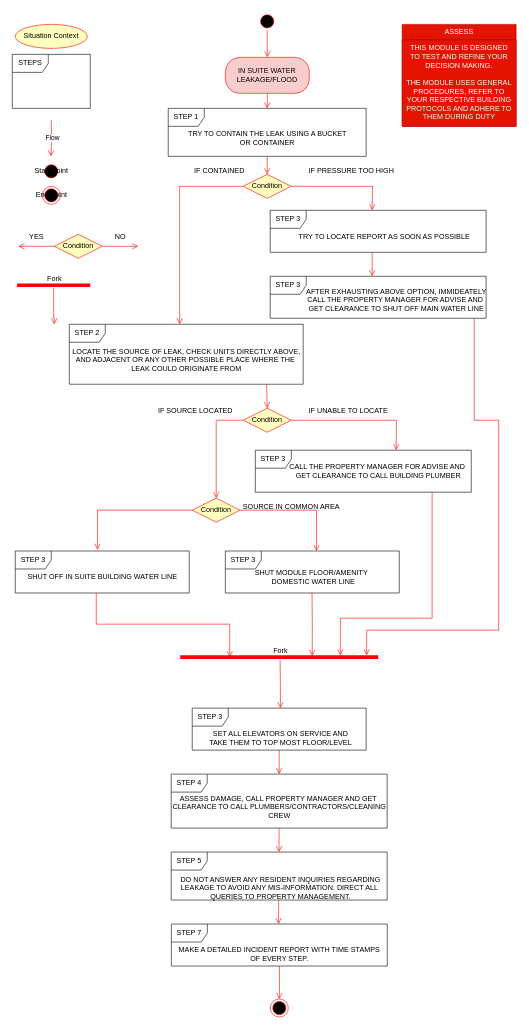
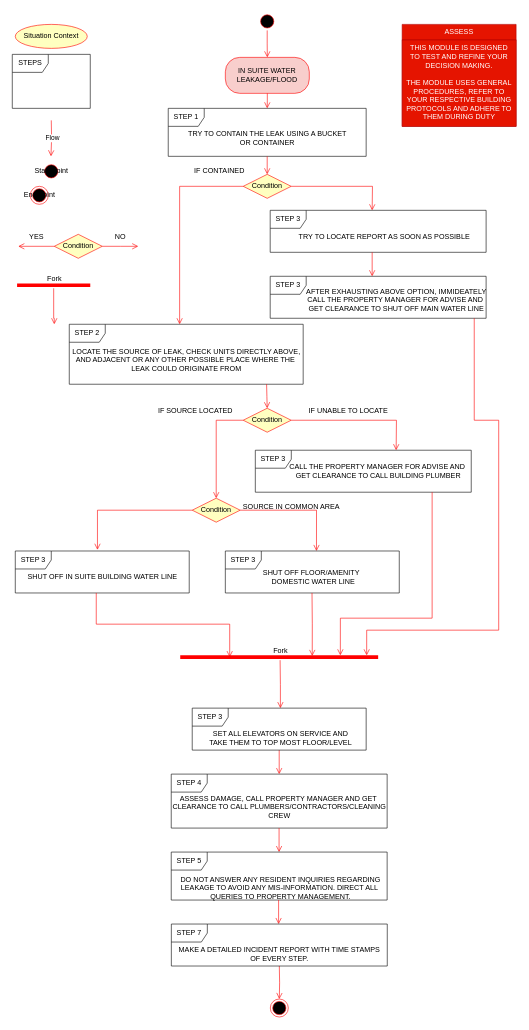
(351, 171) -> none
(51, 195) -> (39, 195)
(313, 577) -> (313, 577)
